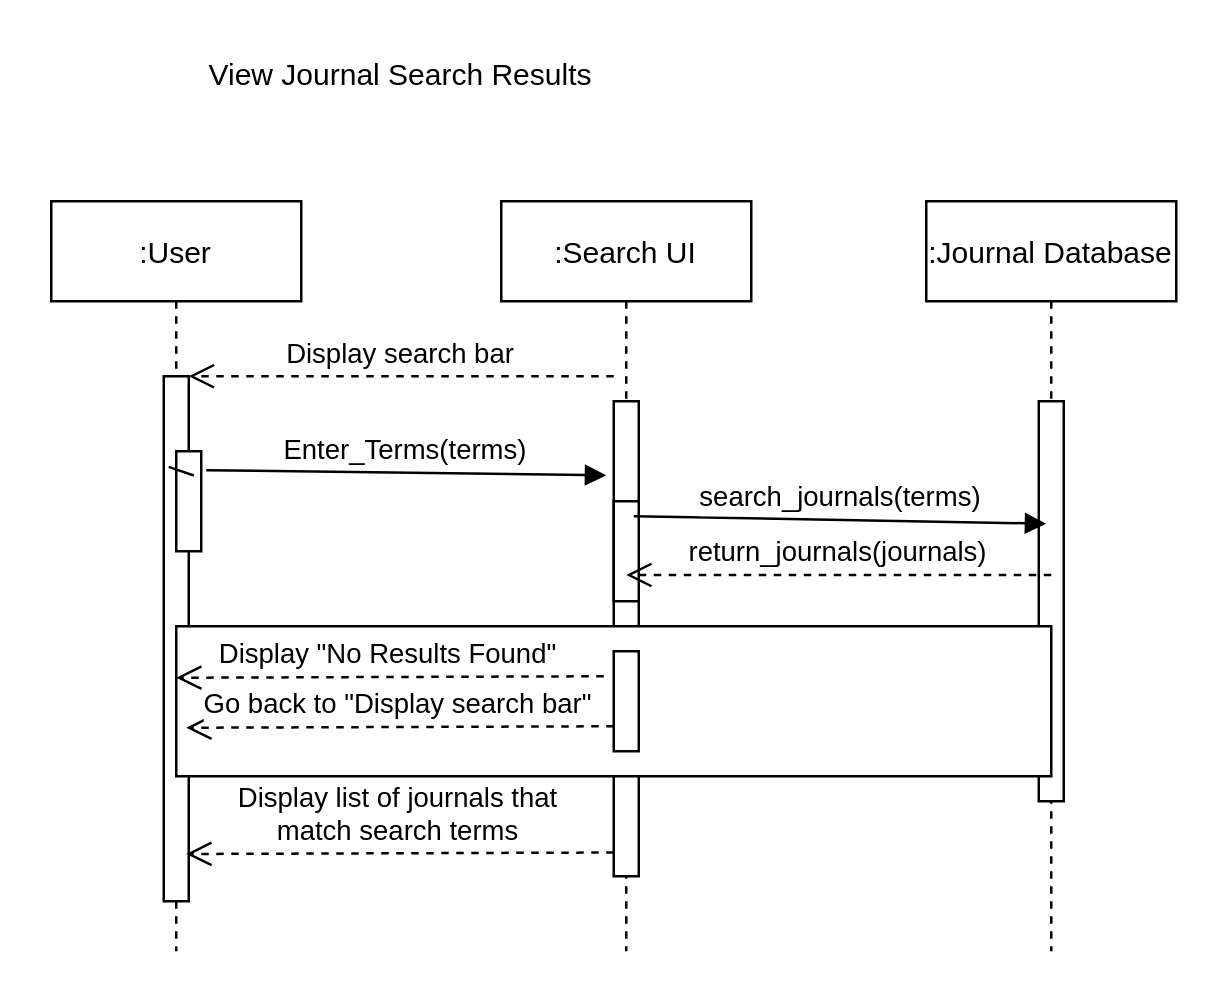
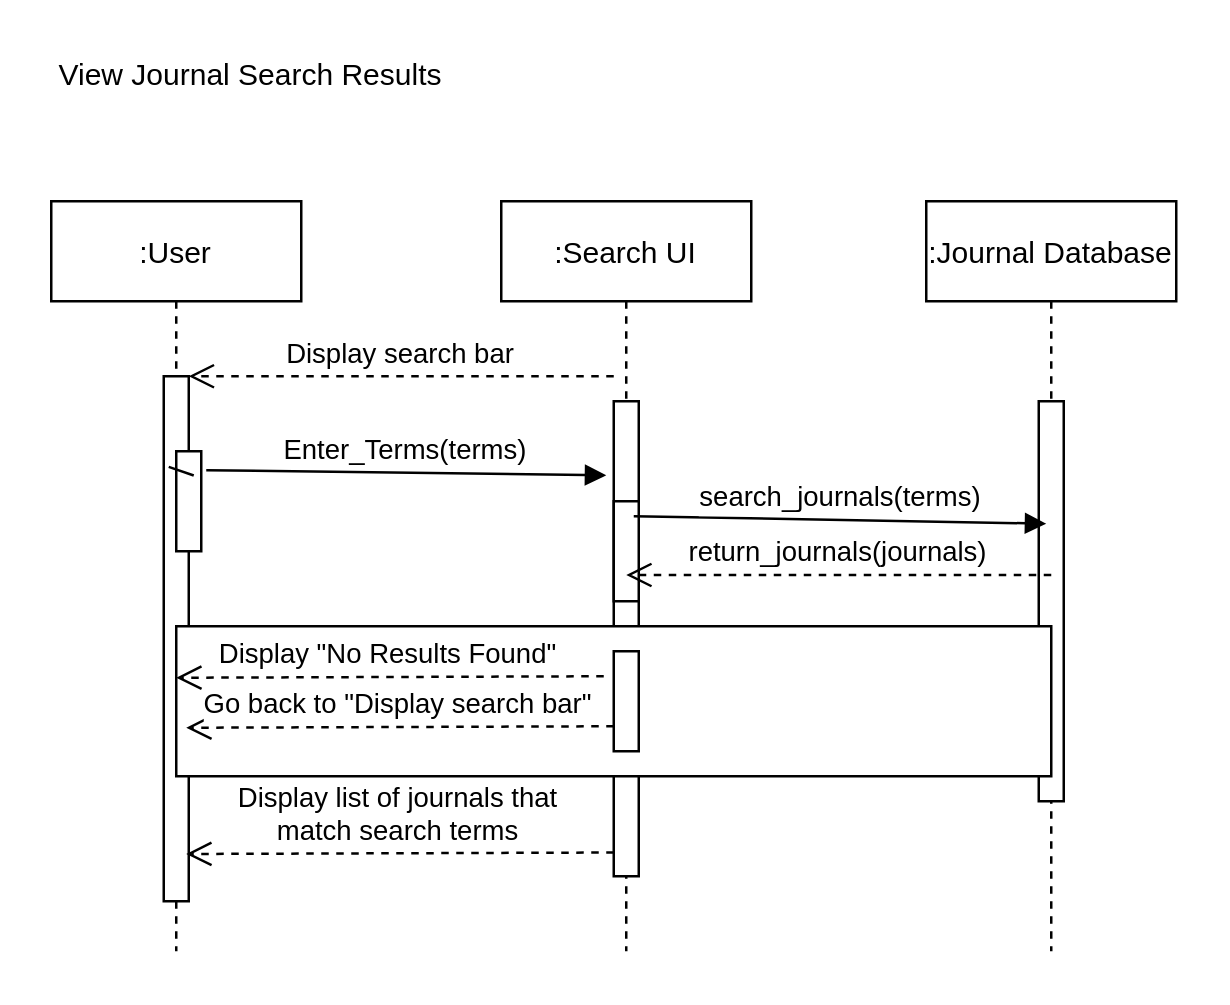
(401, 76) -> (251, 76)
